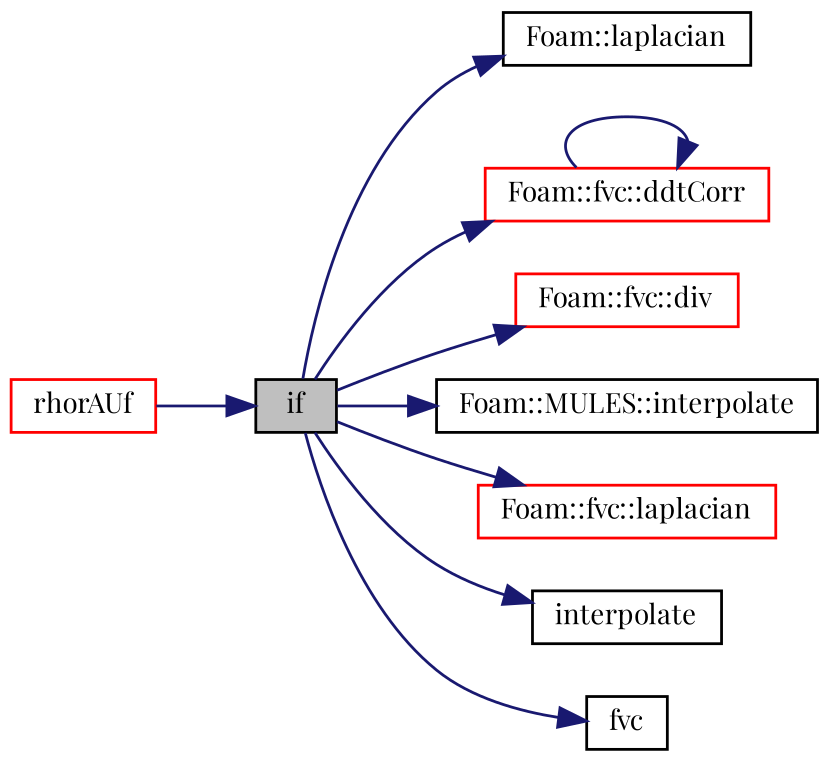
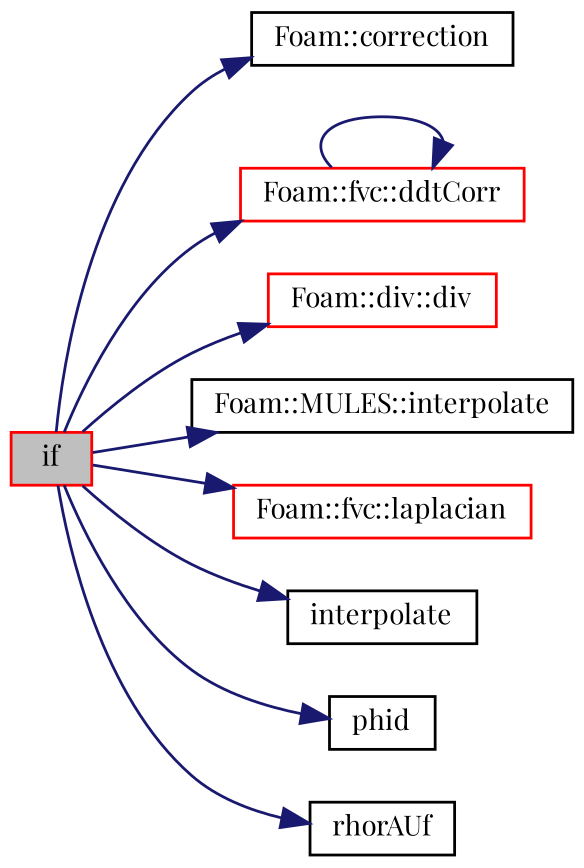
(627, 39) -> (382, 39)
(627, 300) -> (382, 300)
(83, 406) -> (382, 829)
(191, 406) -> (124, 686)
(296, 406) -> (51, 459)
(627, 723) -> (382, 723)
